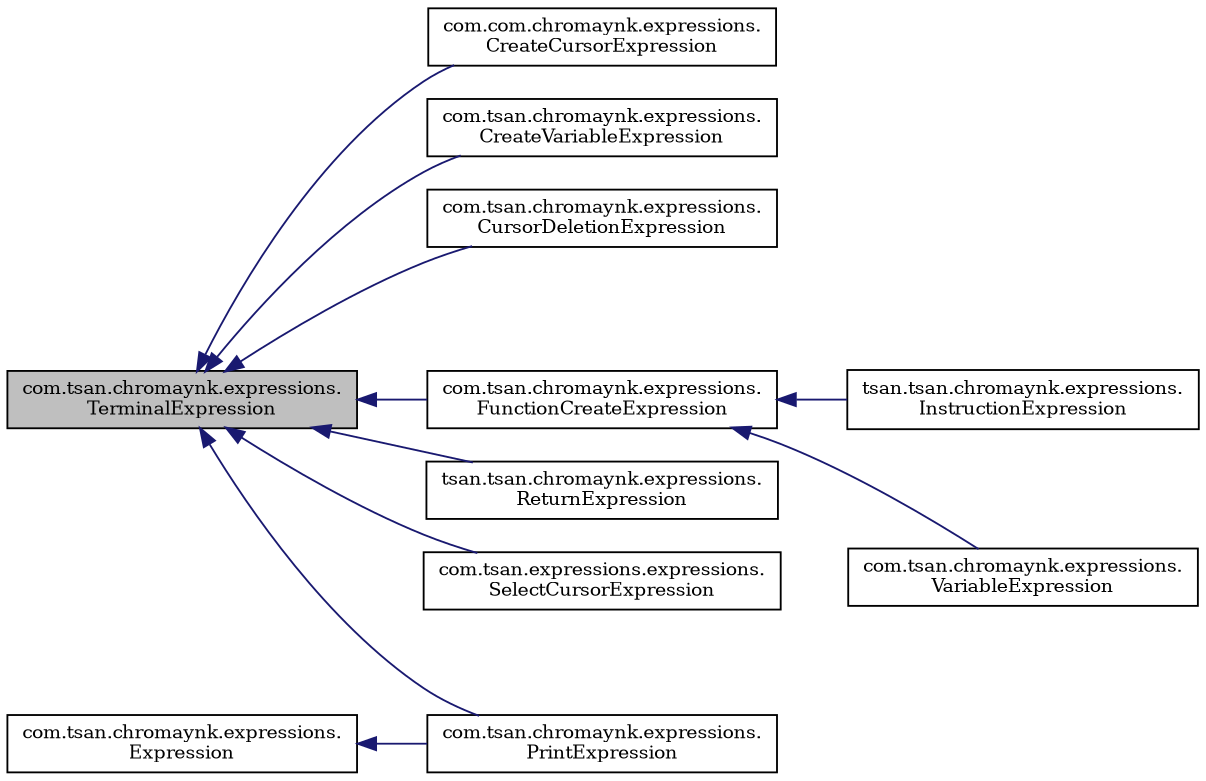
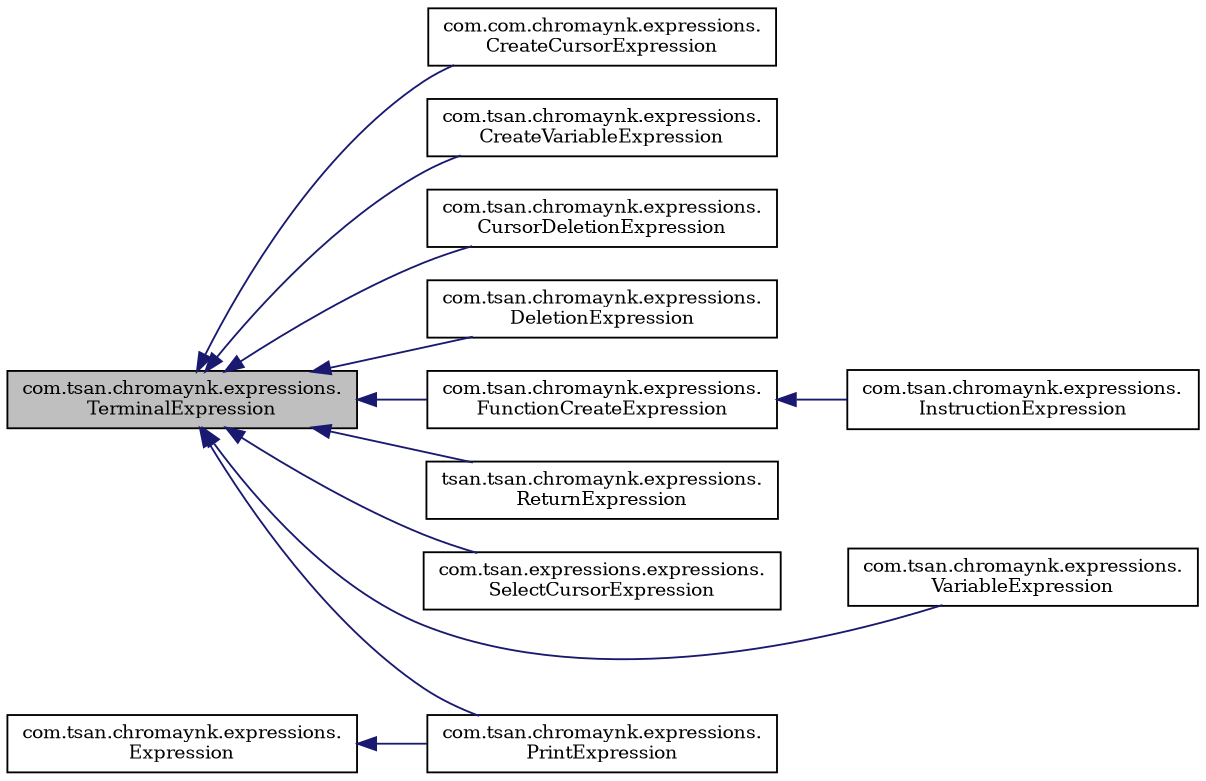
none -> (602, 309)
(1023, 400) -> (1023, 400)
(867, 484) -> (544, 654)
